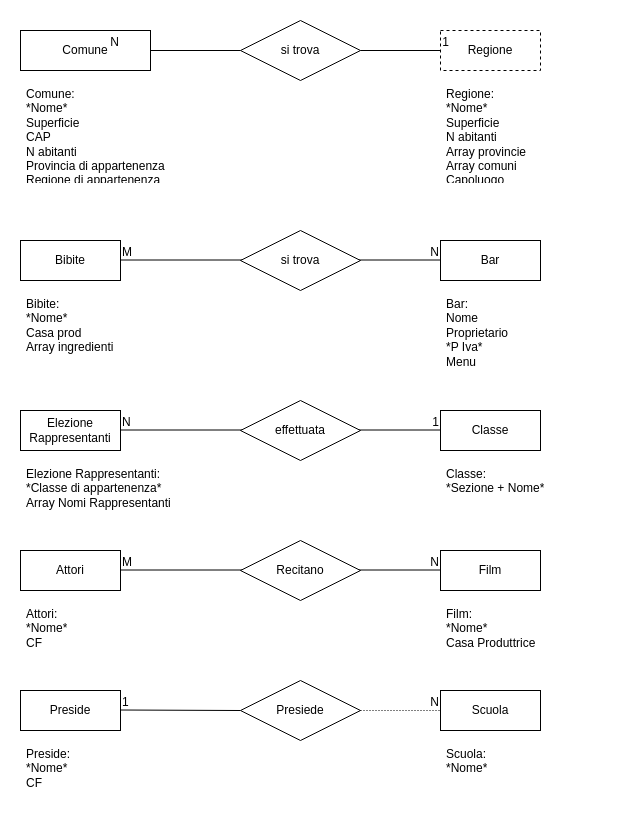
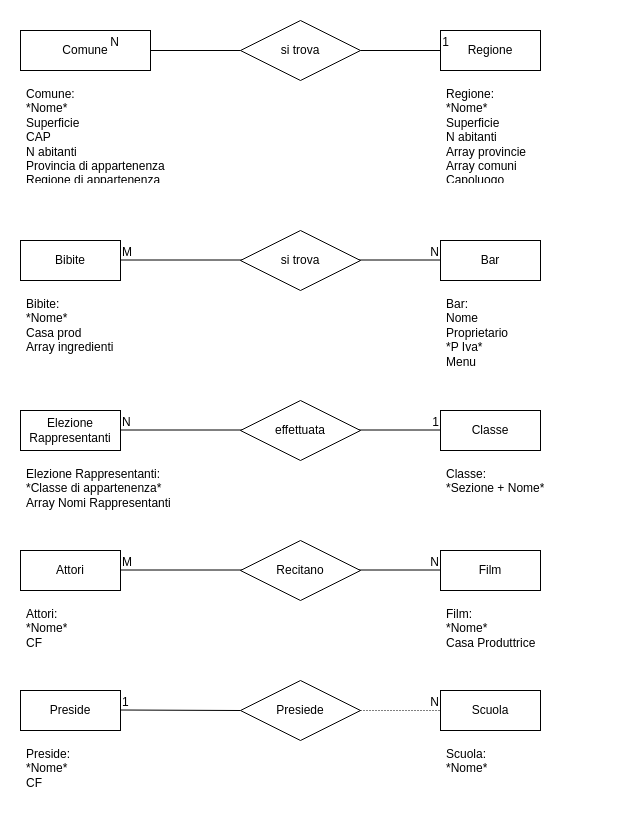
(491, 51) -> (491, 51)
